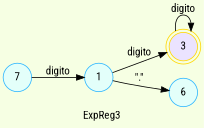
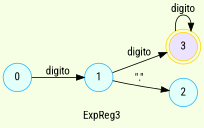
(17, 77) -> (17, 77)
(183, 92) -> (183, 92)
